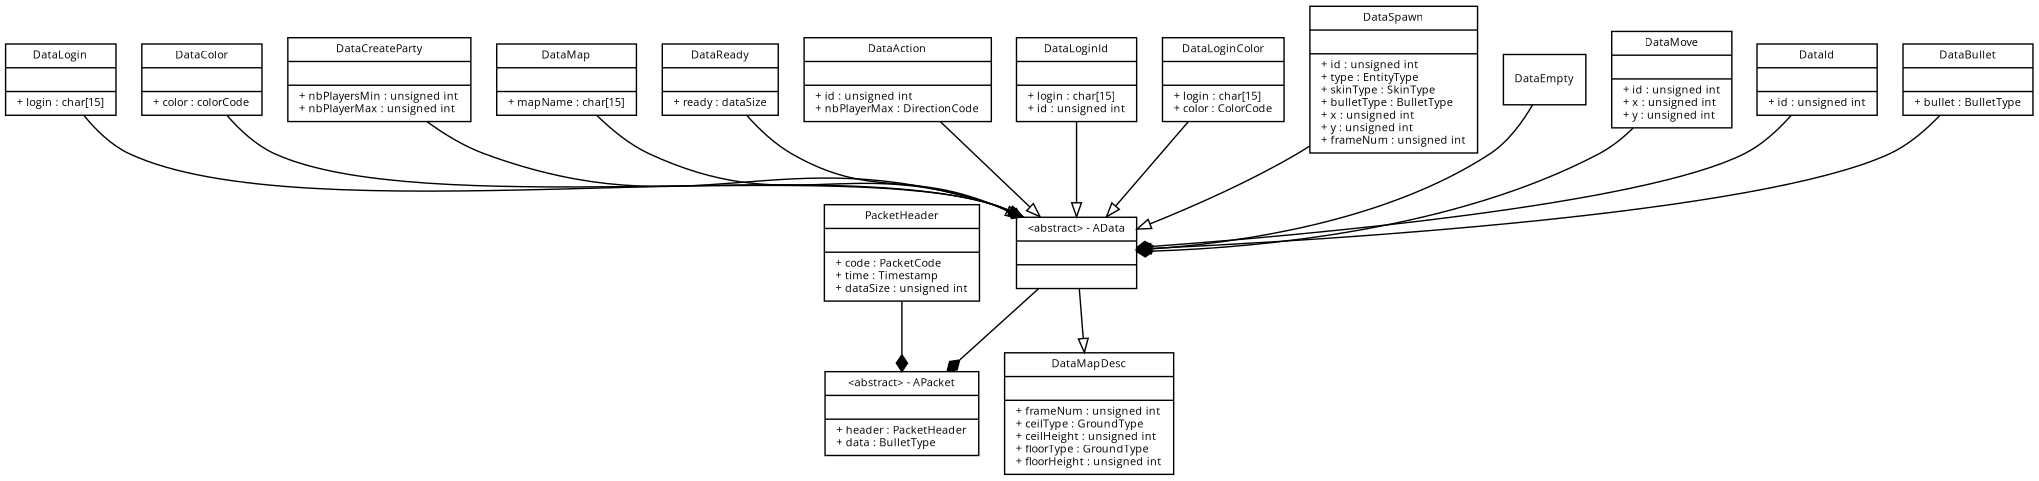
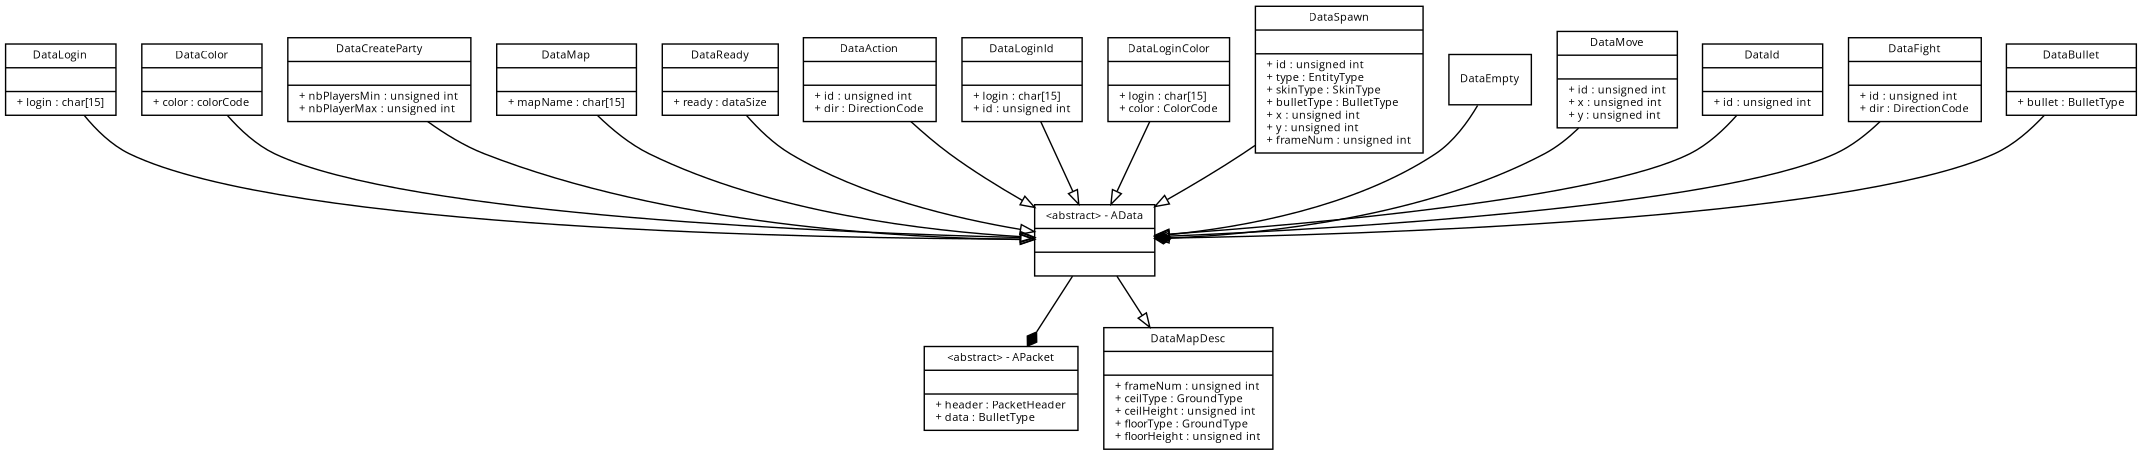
none -> (1915, 80)
(898, 109) -> (870, 109)
(709, 175) -> (799, 205)
(1482, 213) -> (1463, 205)
(902, 253) -> none
